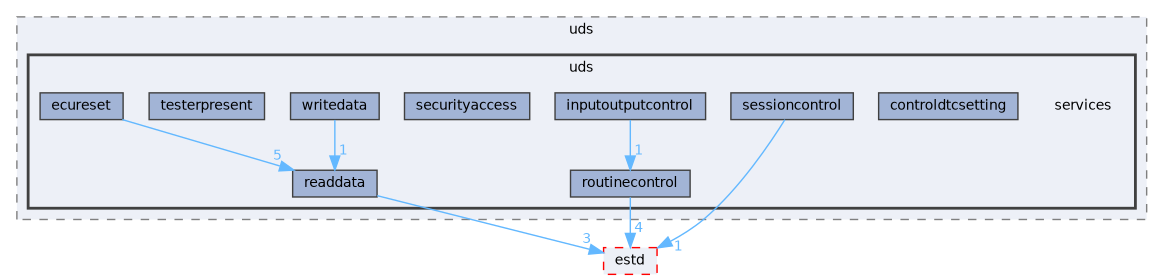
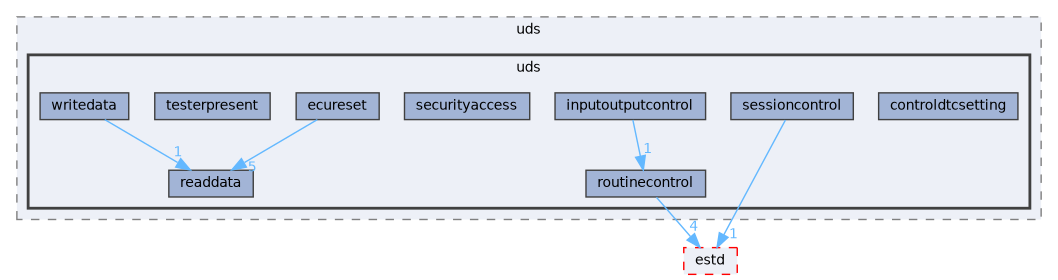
(1083, 106) -> none
(510, 229) -> none
